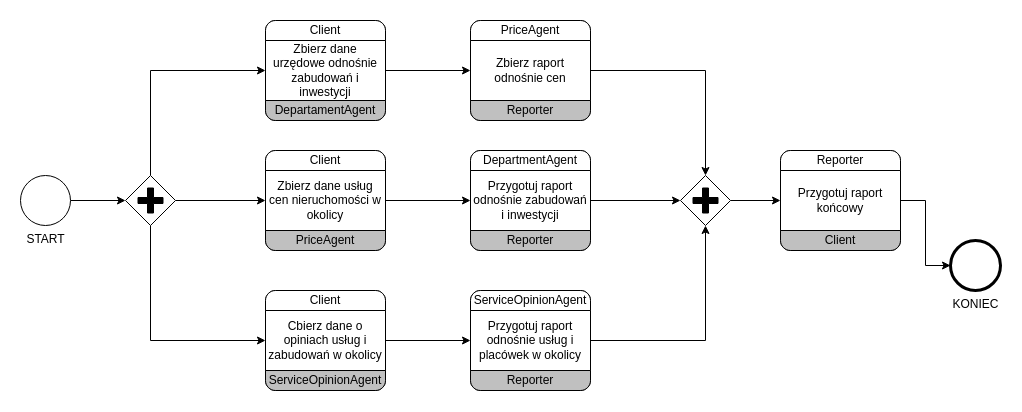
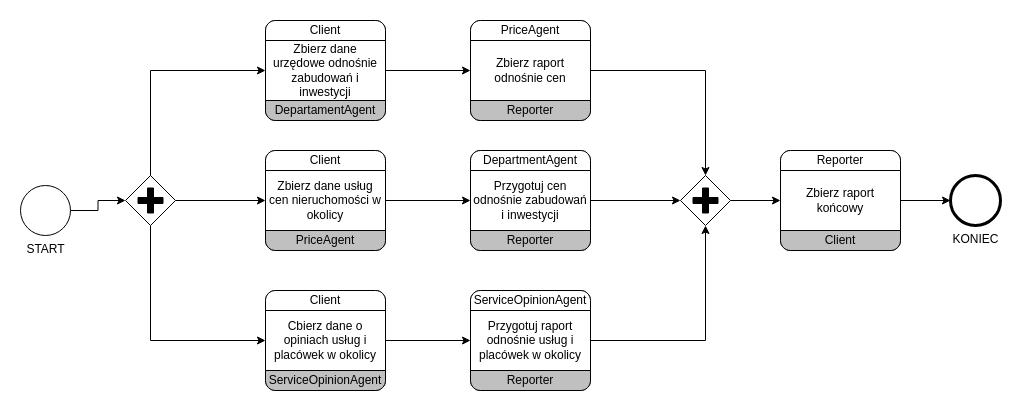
(46, 201) -> (46, 211)
(531, 201) -> (531, 201)
(841, 201) -> (841, 201)
(976, 266) -> (976, 201)
(326, 341) -> (326, 341)
